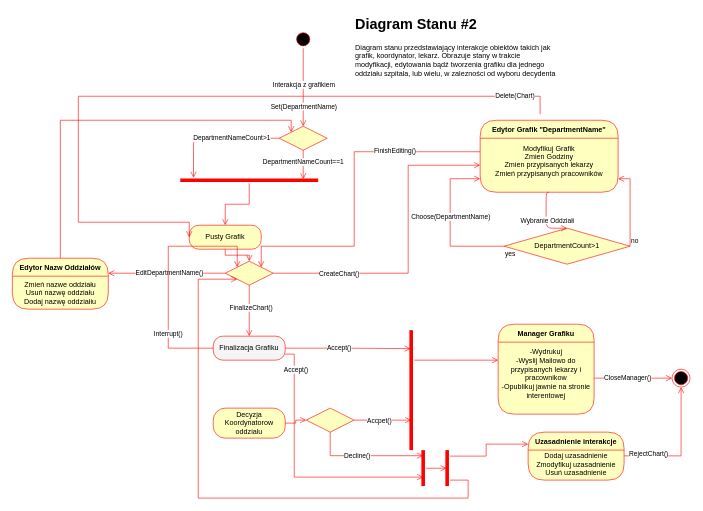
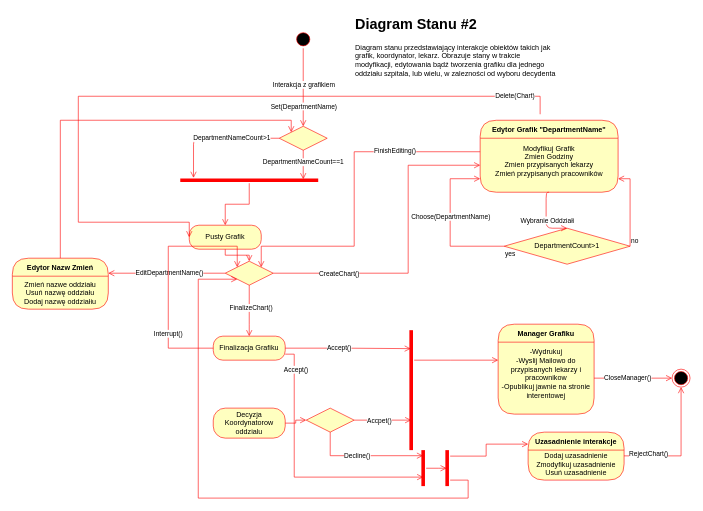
(60, 268) -> (60, 268)
(249, 348) -> (249, 348)
